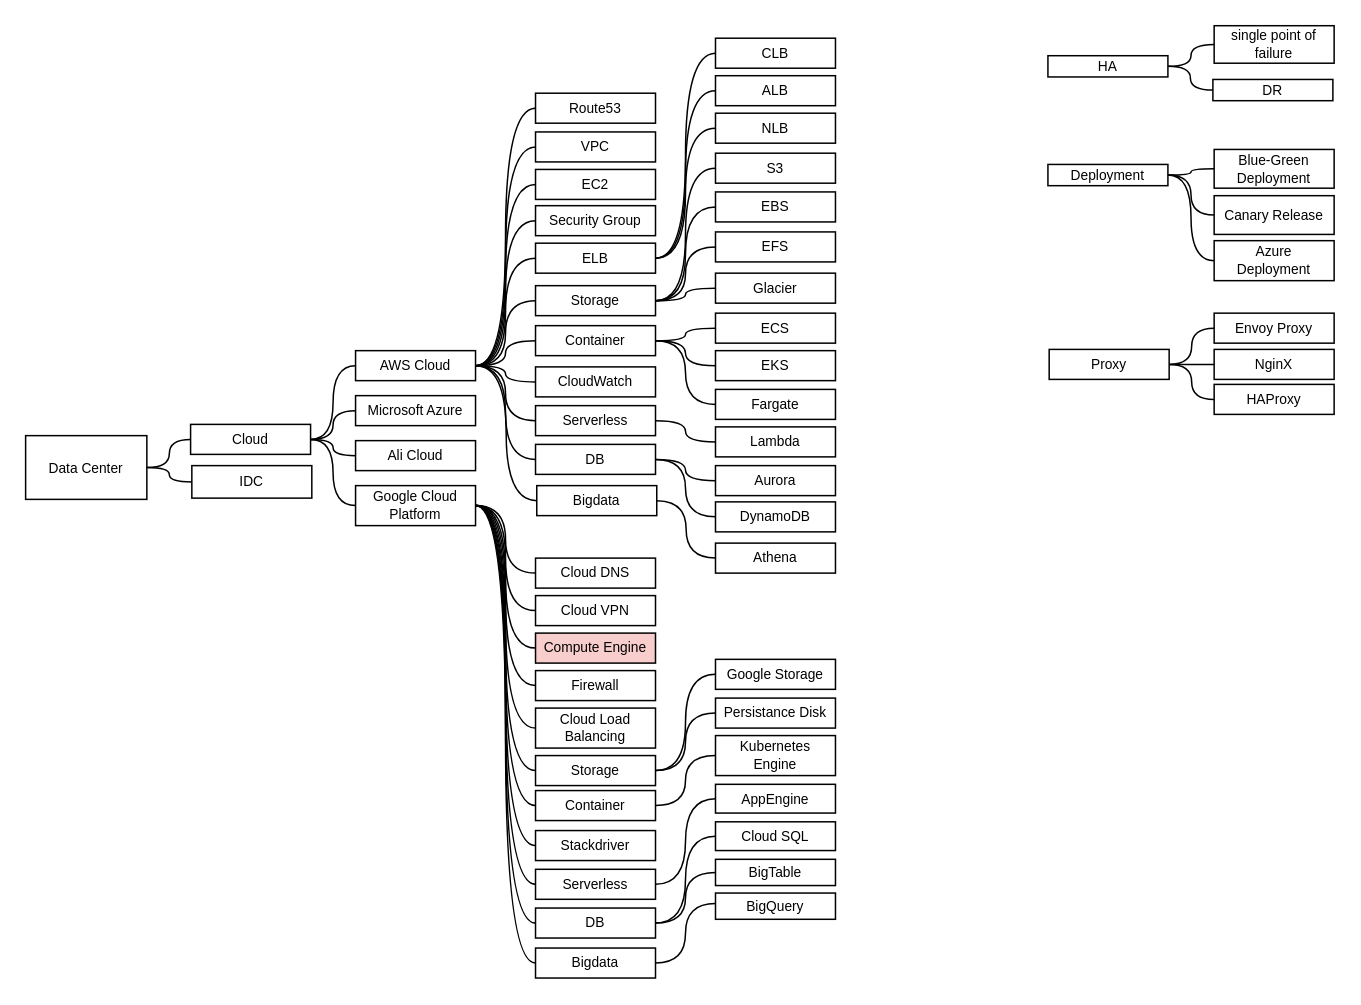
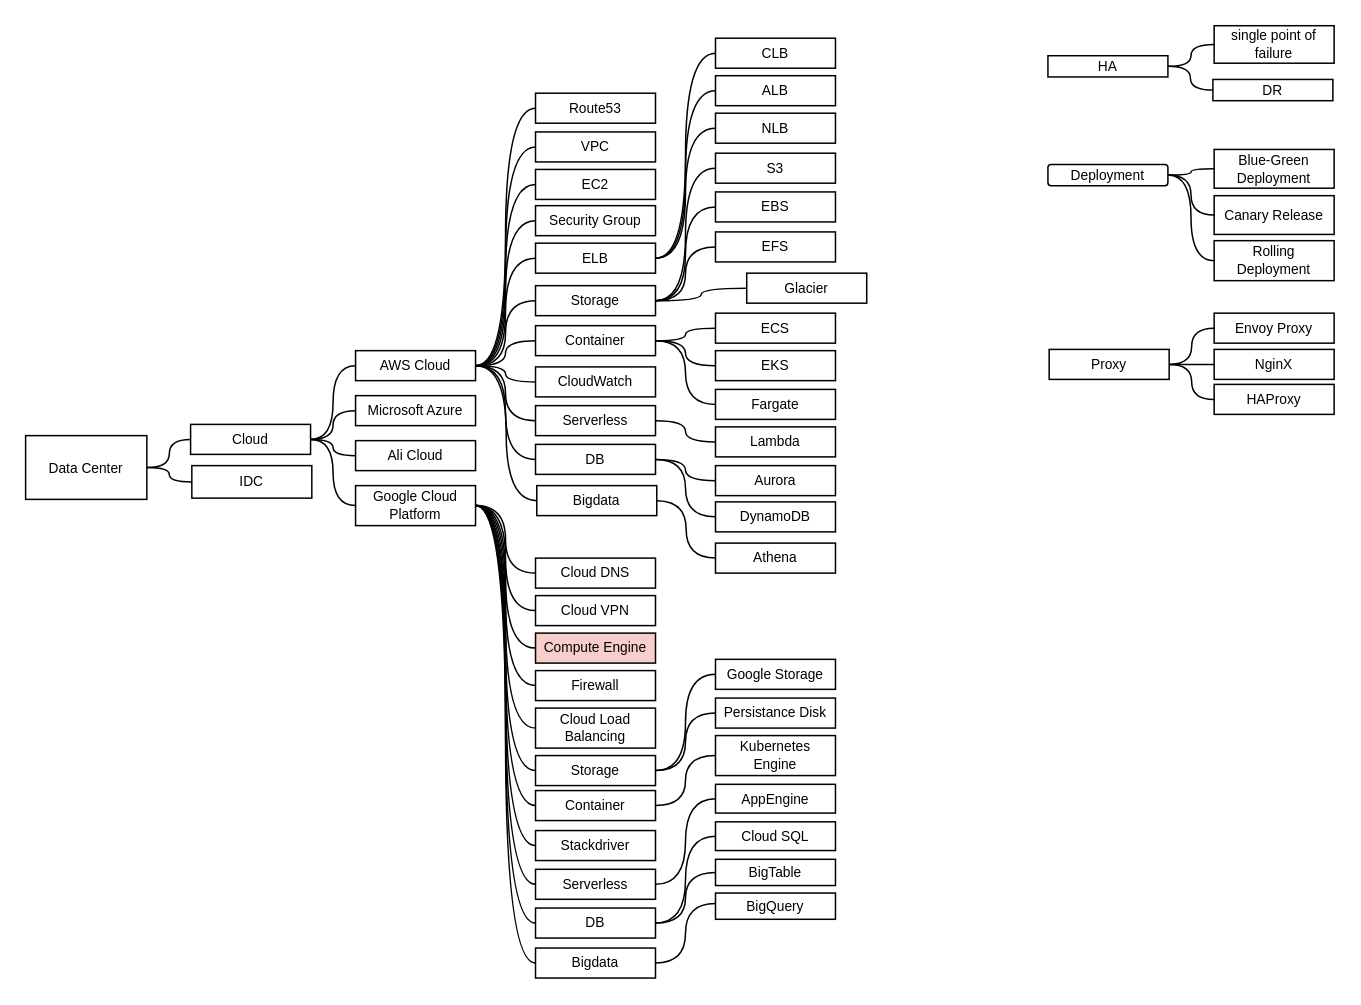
(1108, 175) -> (1108, 175)
(1274, 261) -> (1274, 261)
(776, 288) -> (807, 288)
